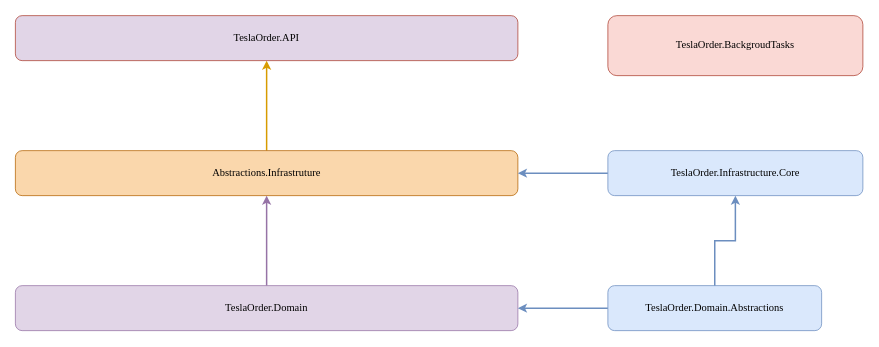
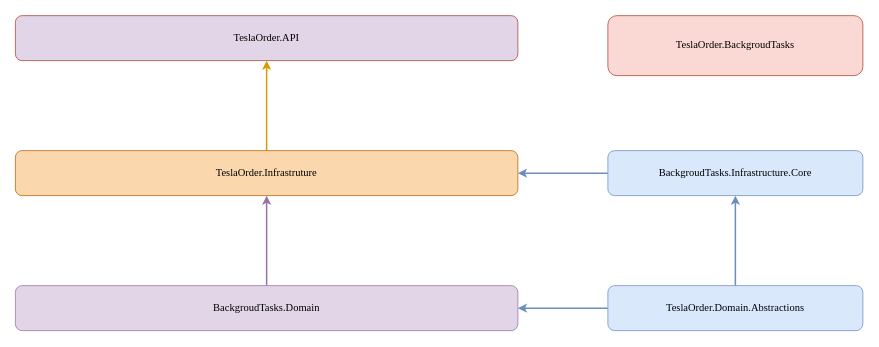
(267, 173) -> (267, 173)
(735, 173) -> (735, 173)
(267, 308) -> (267, 308)
(715, 308) -> (735, 308)
